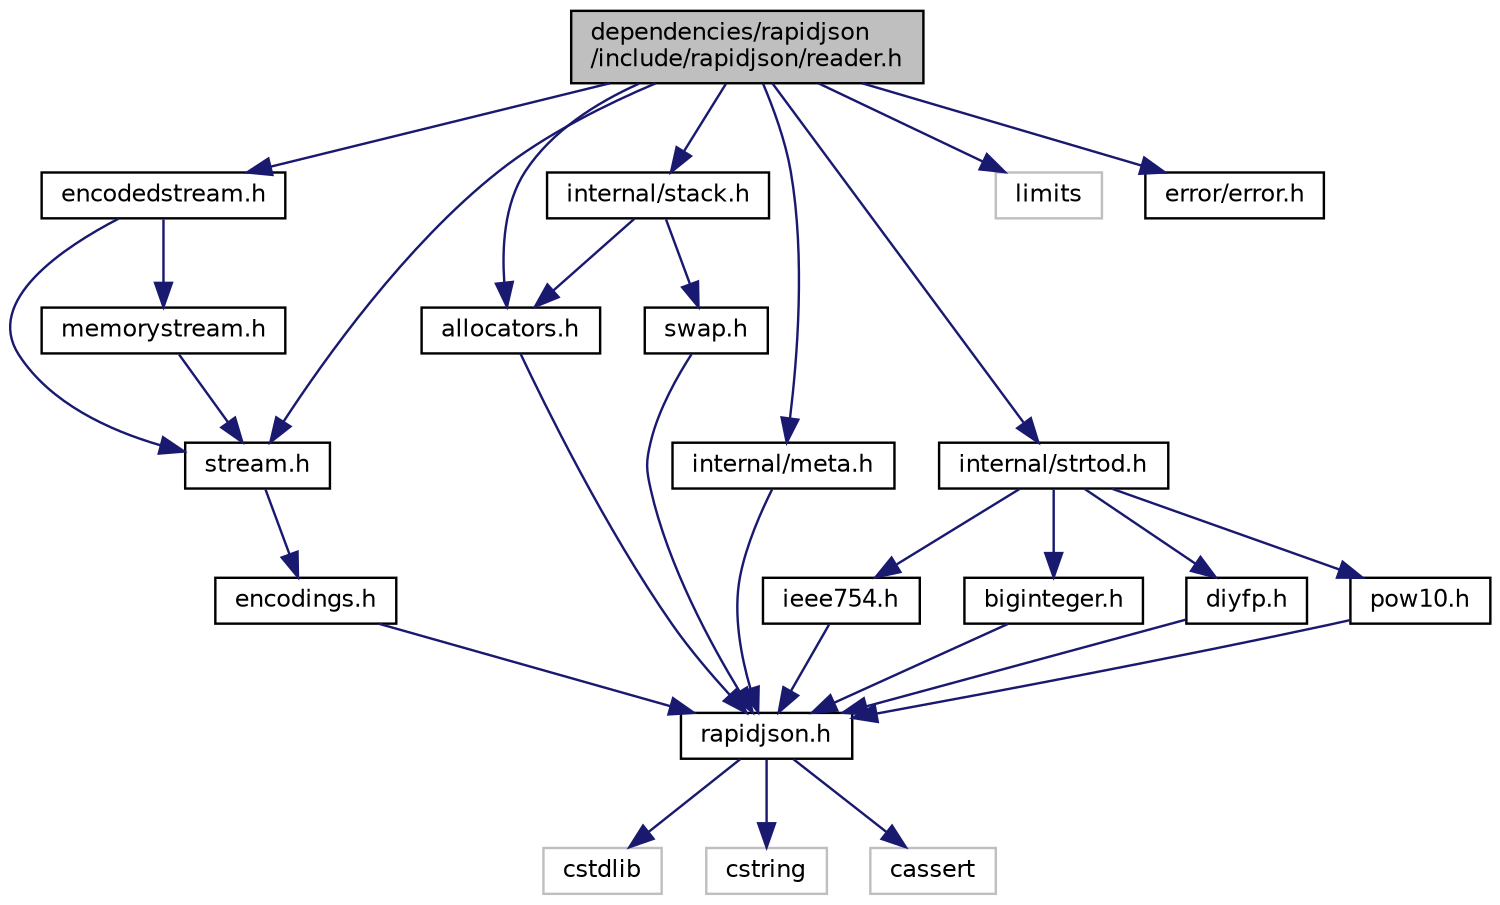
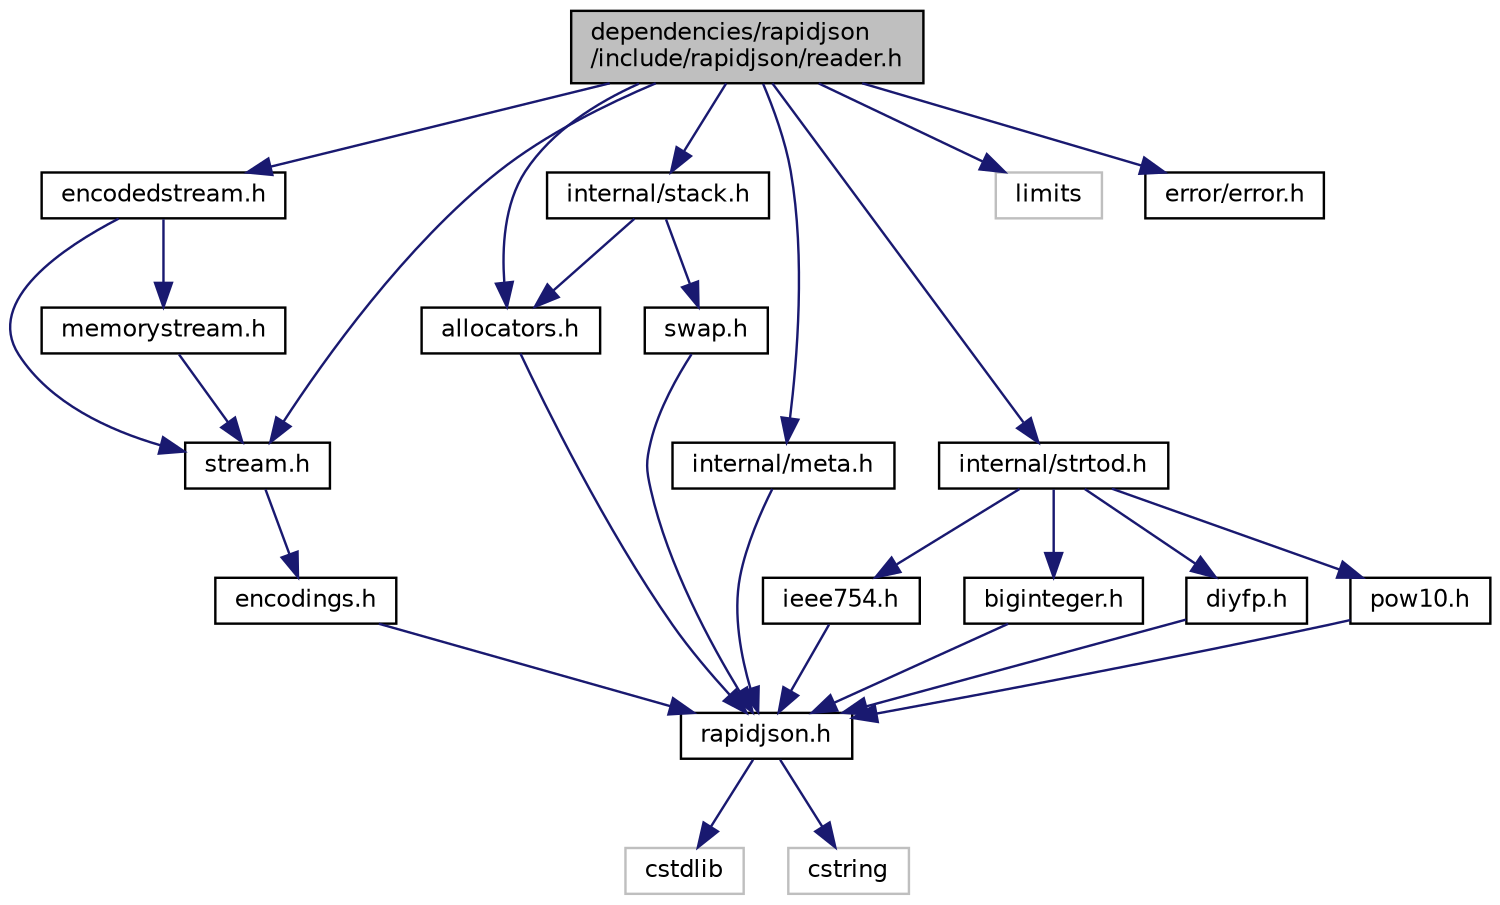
(933, 871) -> none
